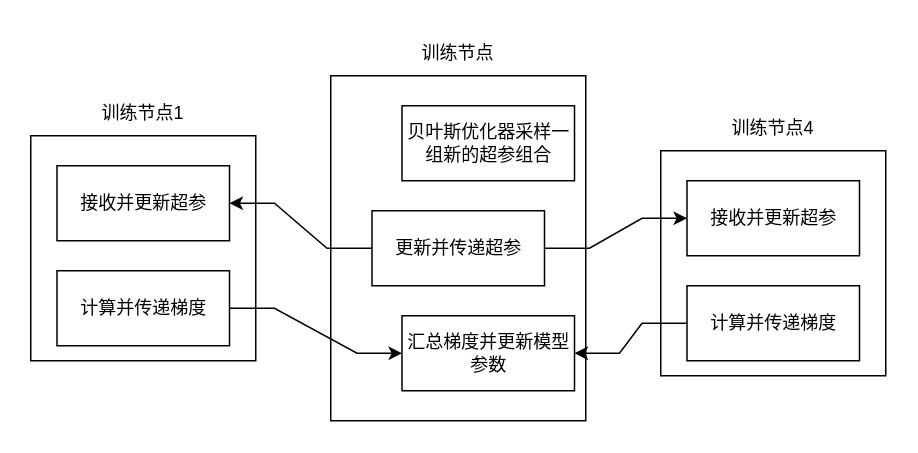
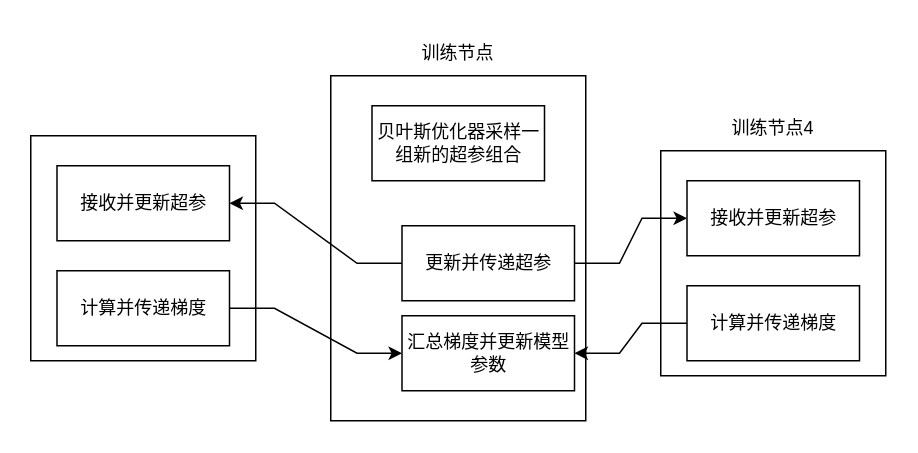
(143, 113) -> none
(488, 143) -> (458, 143)
(458, 248) -> (488, 263)
